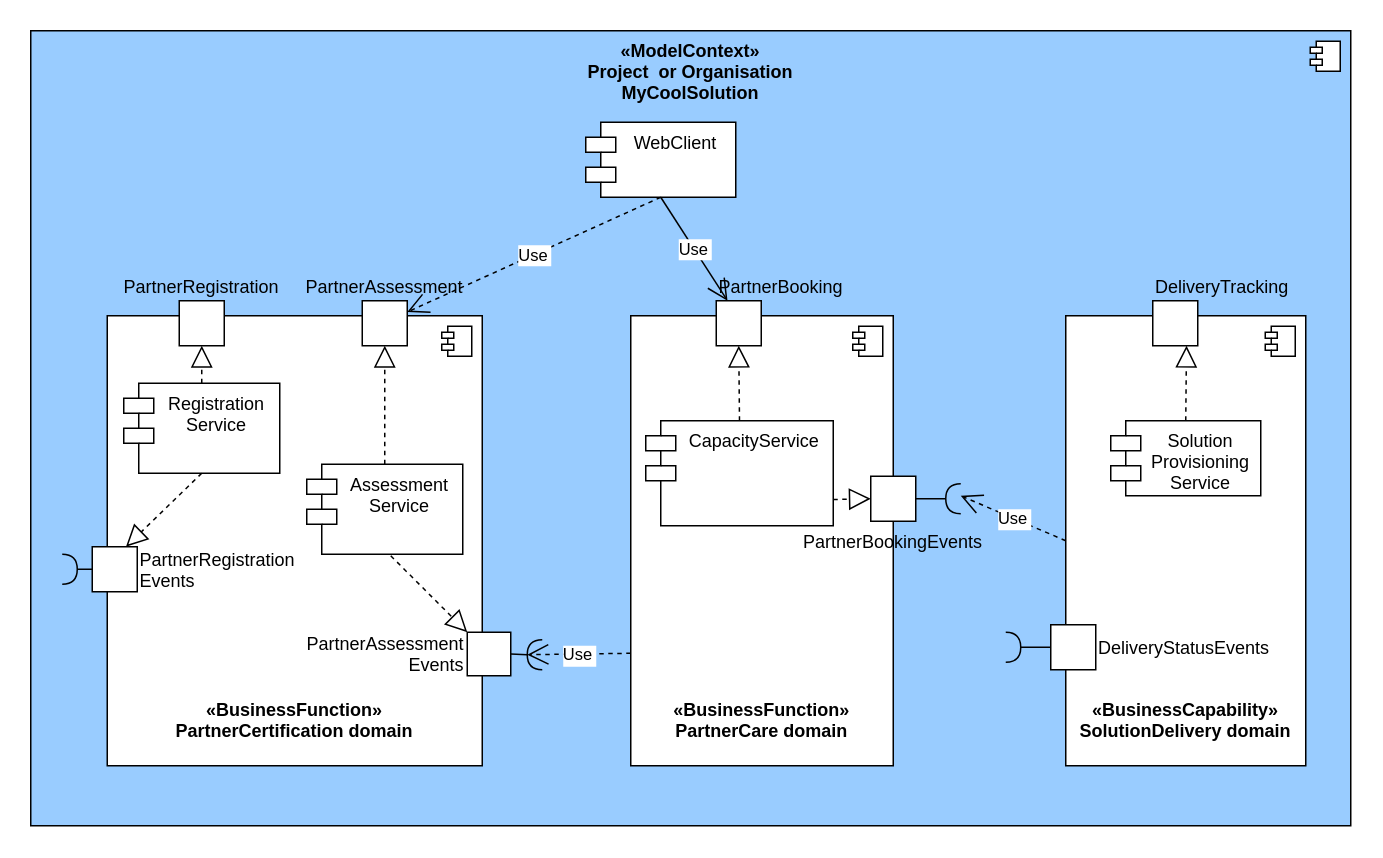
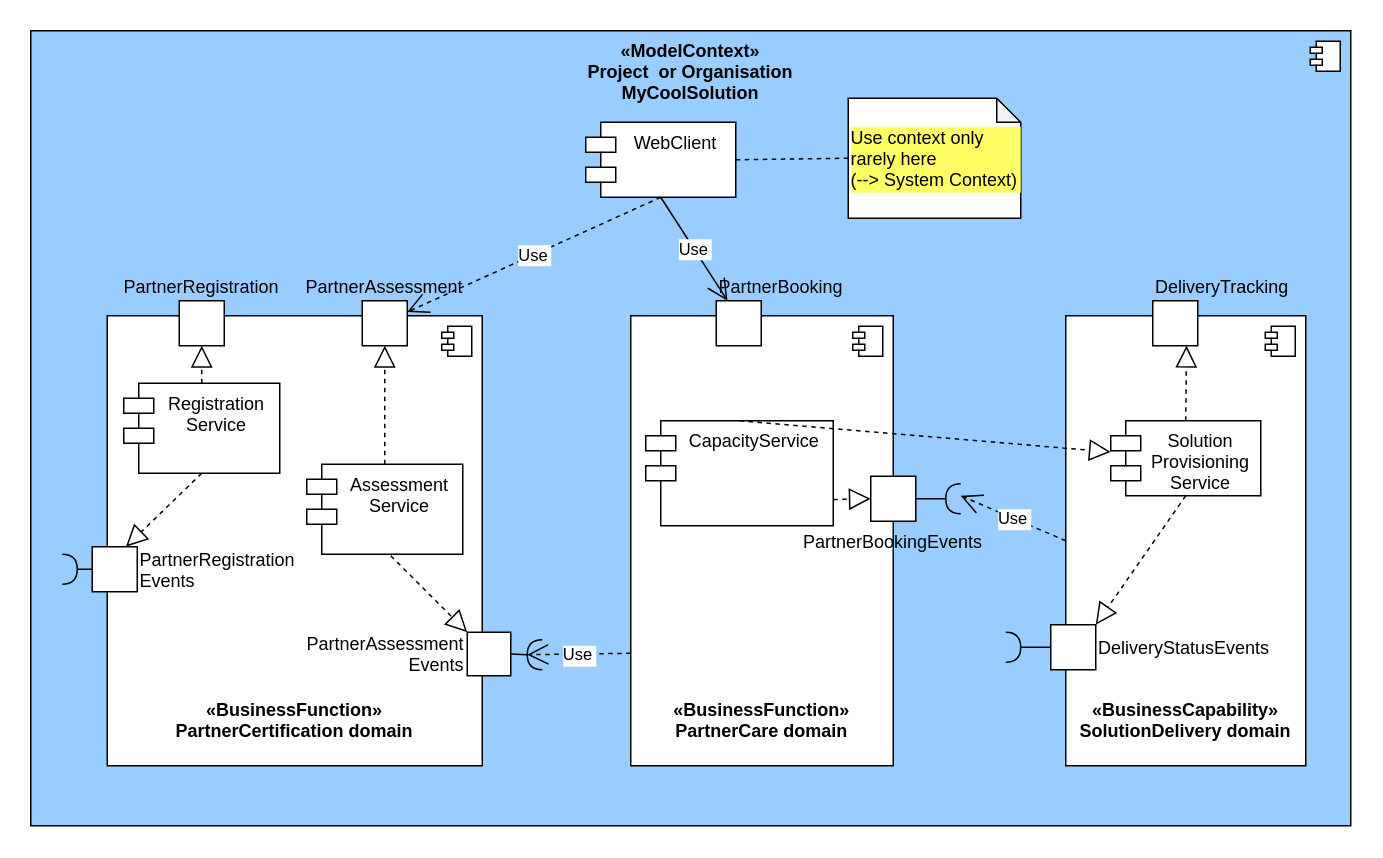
none -> (935, 158)
none -> (792, 159)
(739, 394) -> (919, 436)
none -> (1147, 552)
